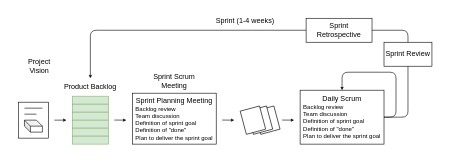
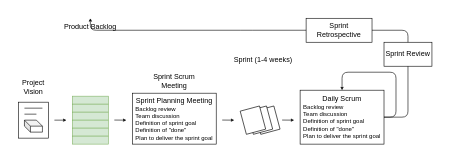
(245, 21) -> (263, 60)
(39, 66) -> (33, 87)
(90, 87) -> (90, 27)
